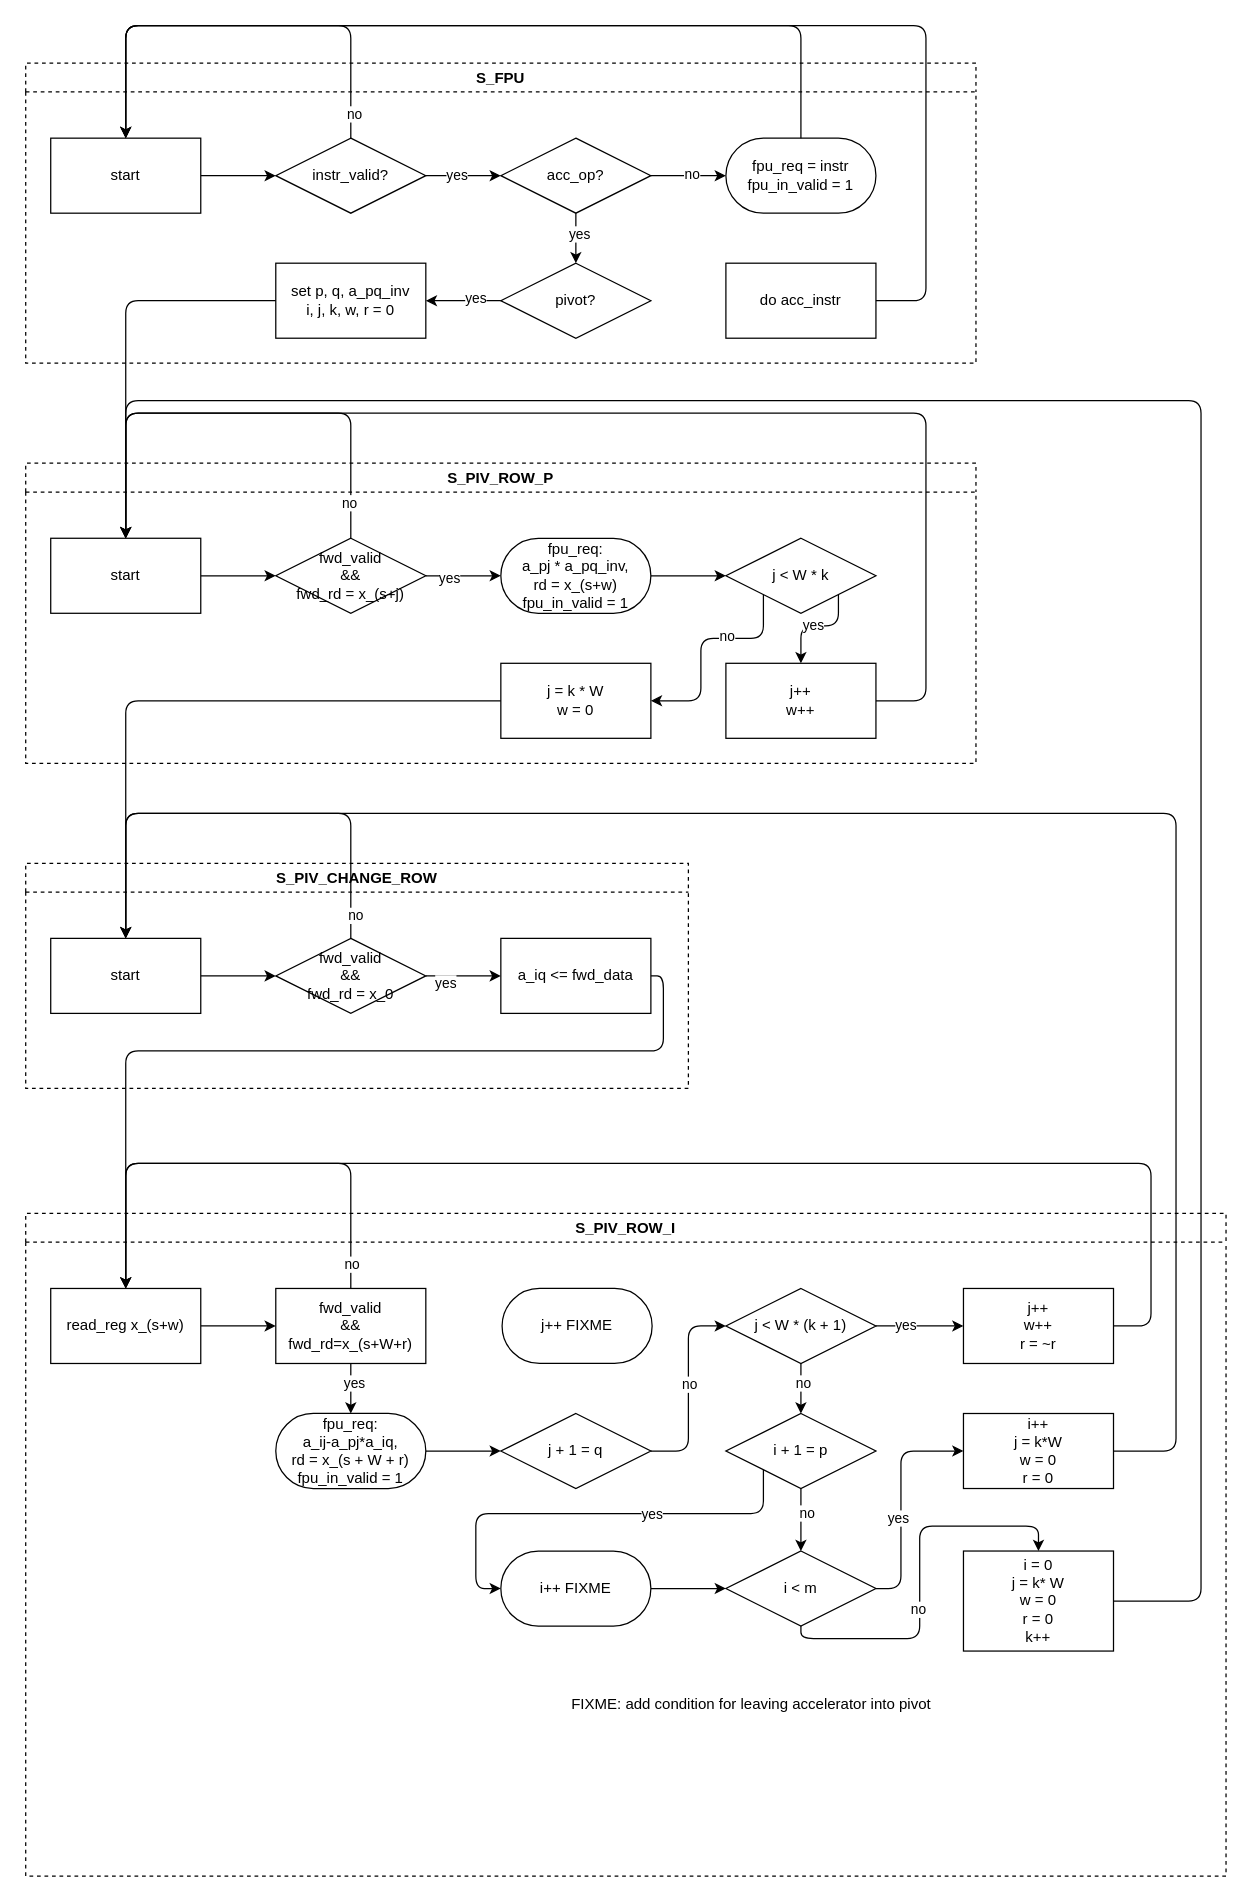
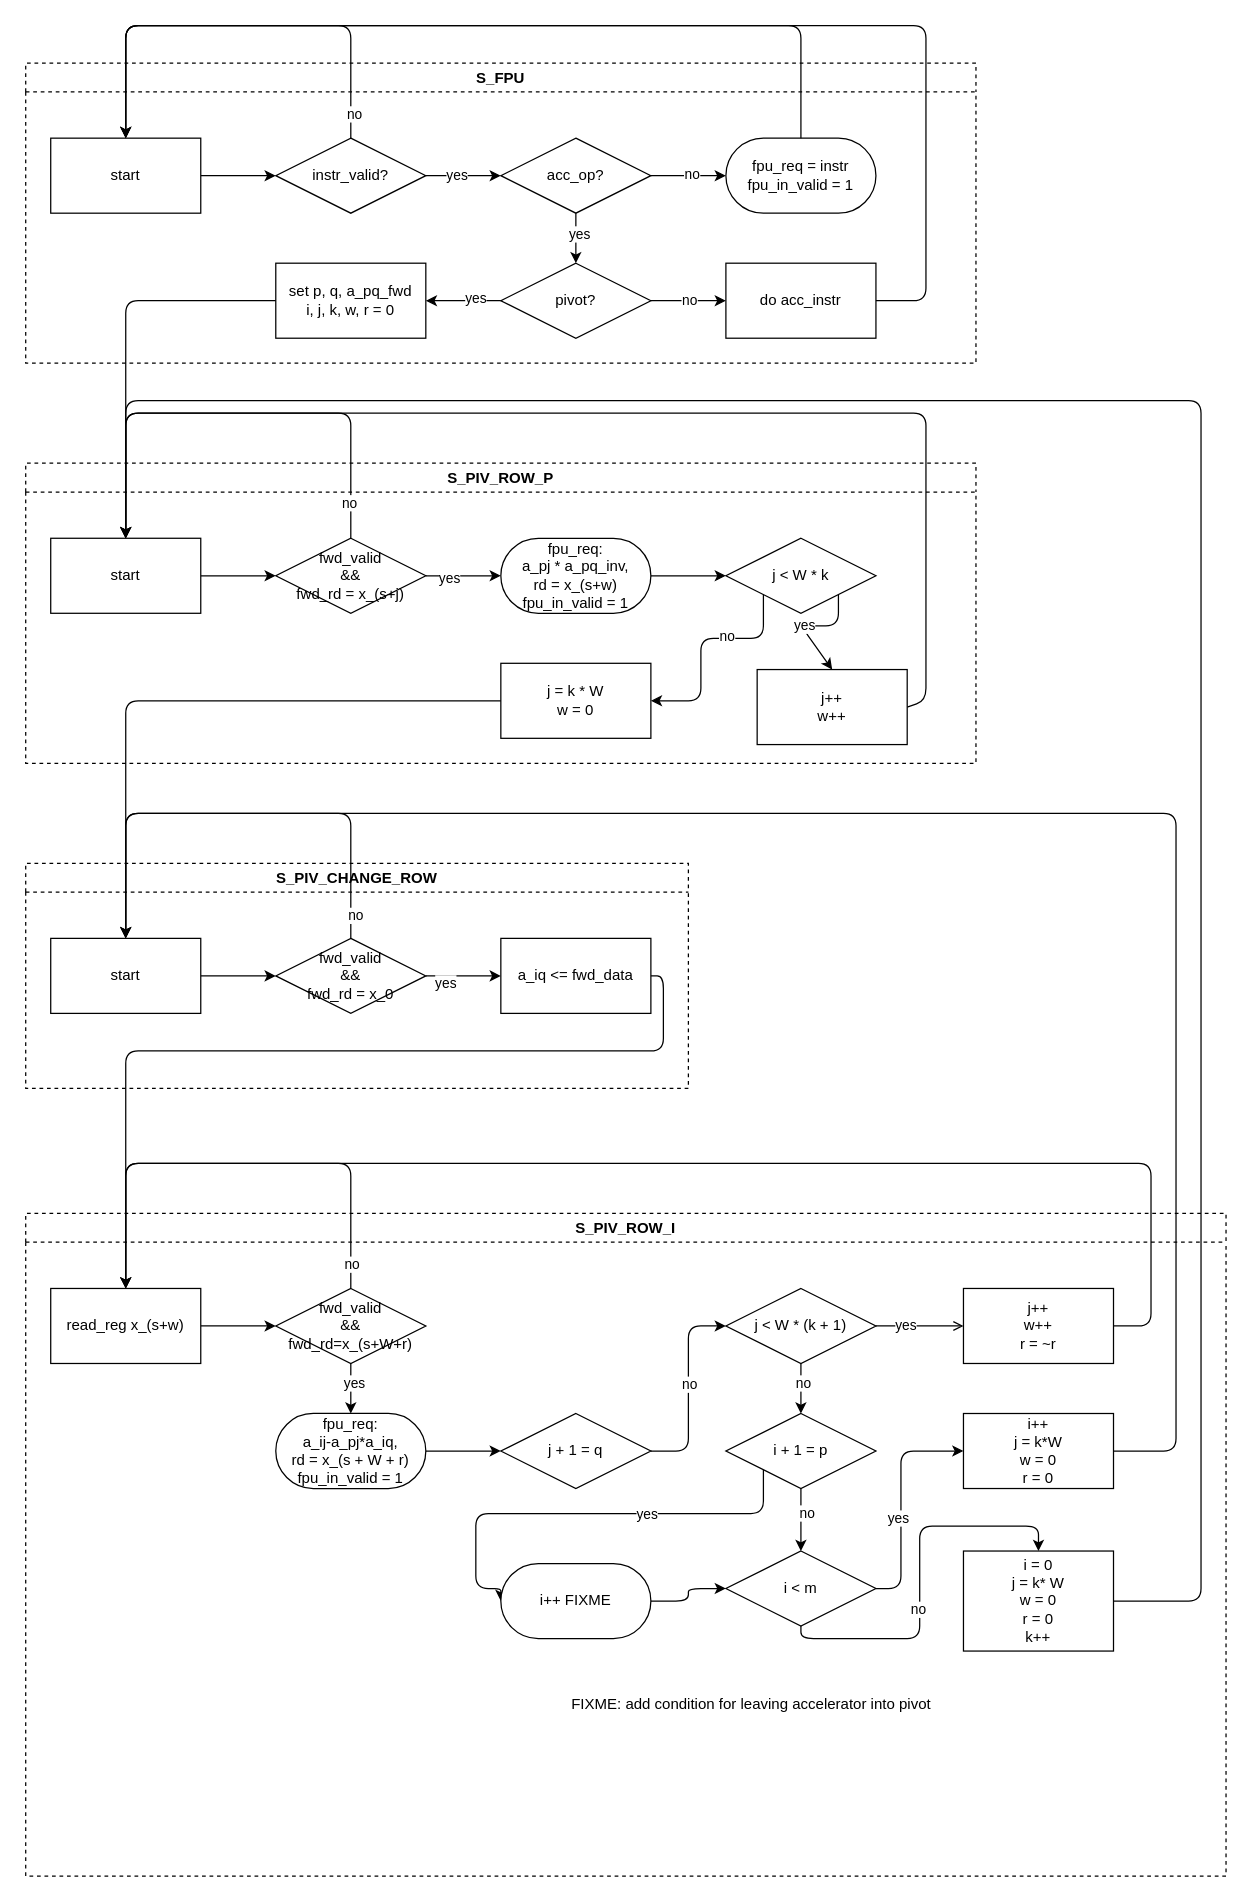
(351, 301) -> (351, 301)
none -> (684, 301)
(801, 701) -> (832, 707)
(351, 1326) -> (351, 1326)
(577, 1326) -> none
(953, 1326) -> (955, 1326)
(576, 1588) -> (576, 1601)
